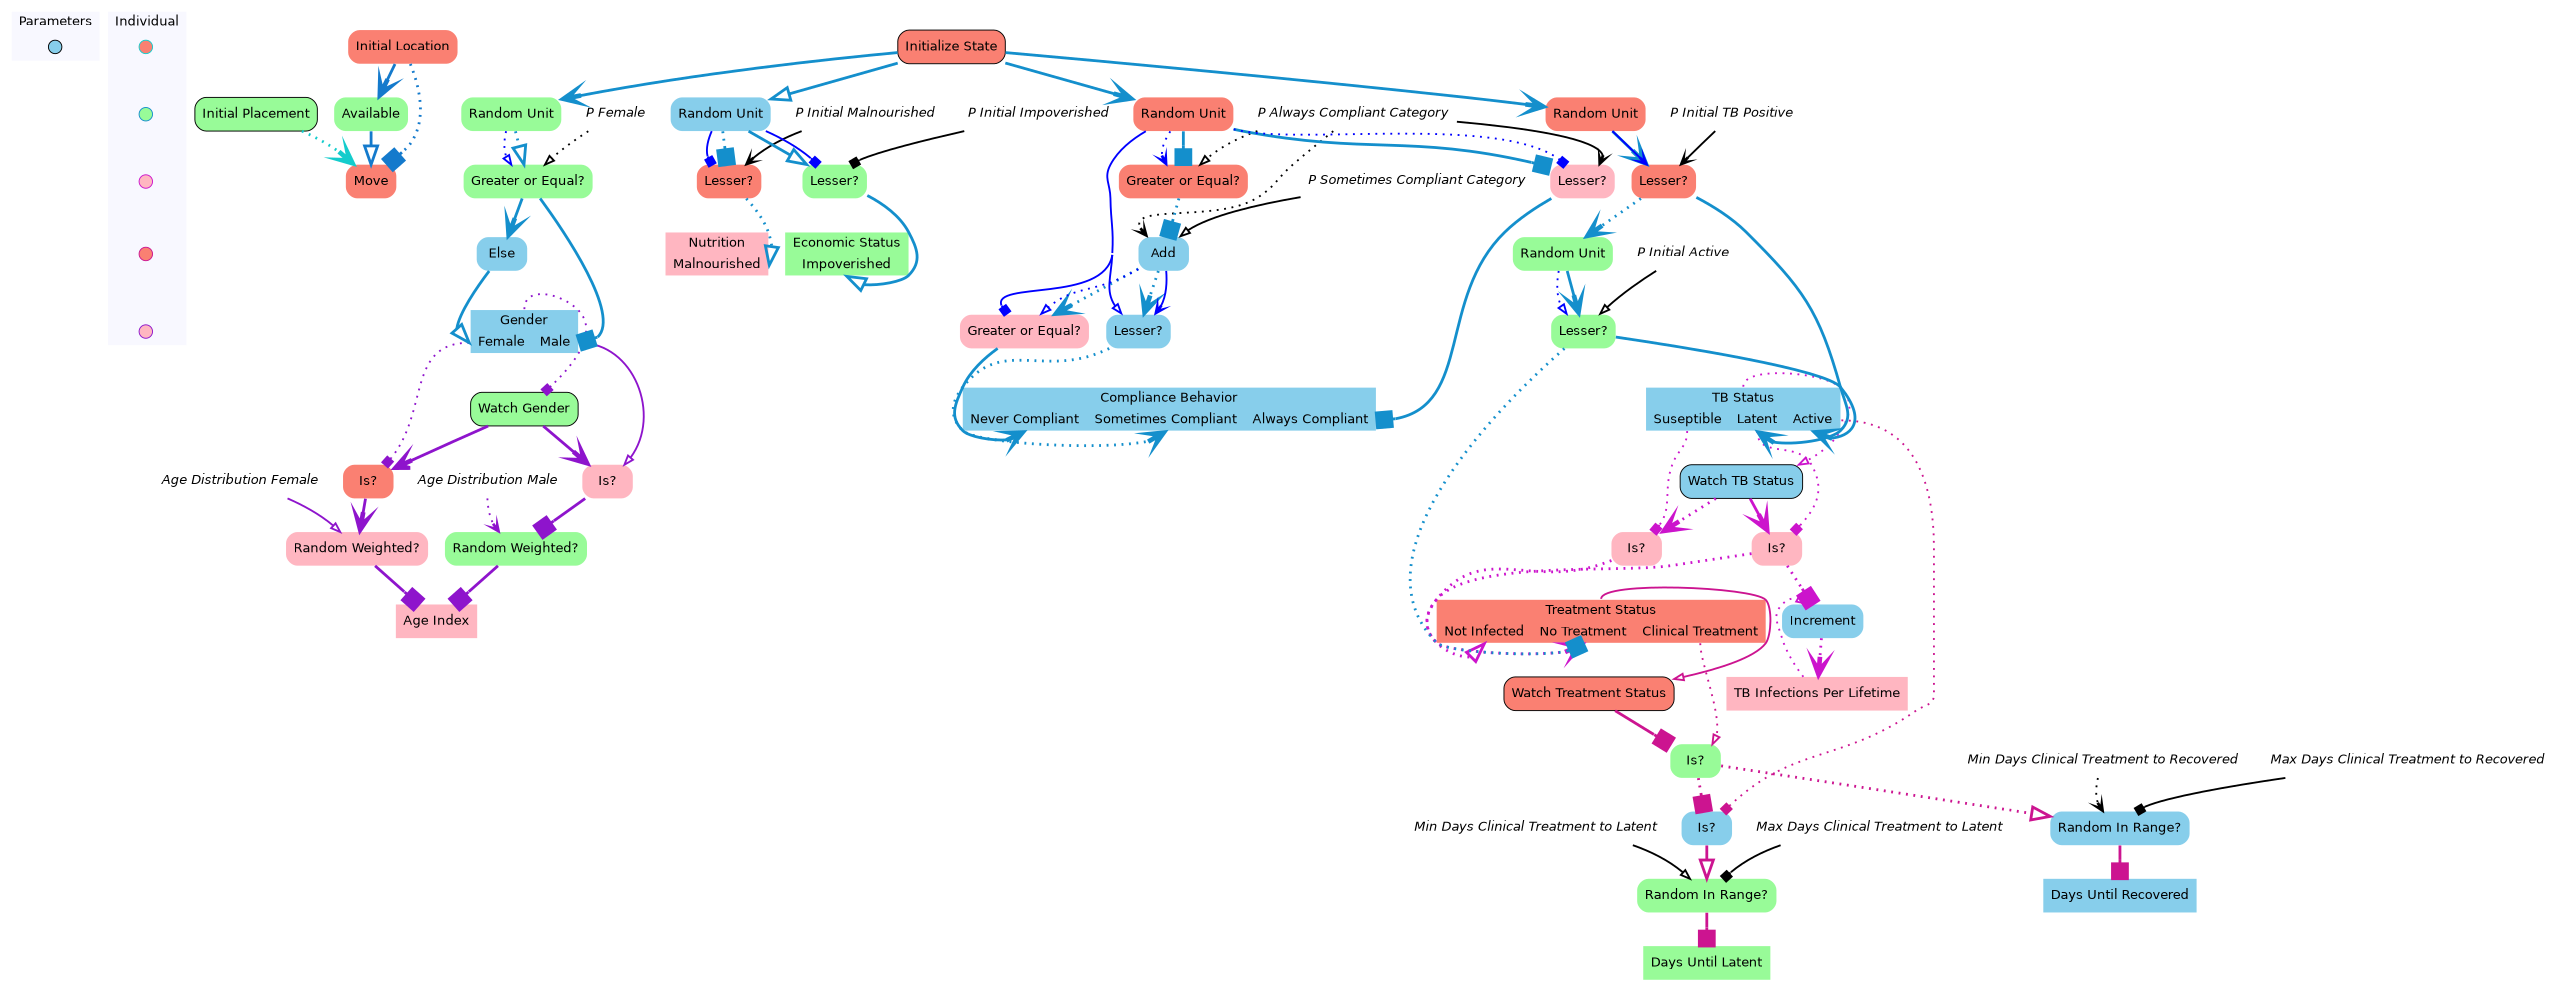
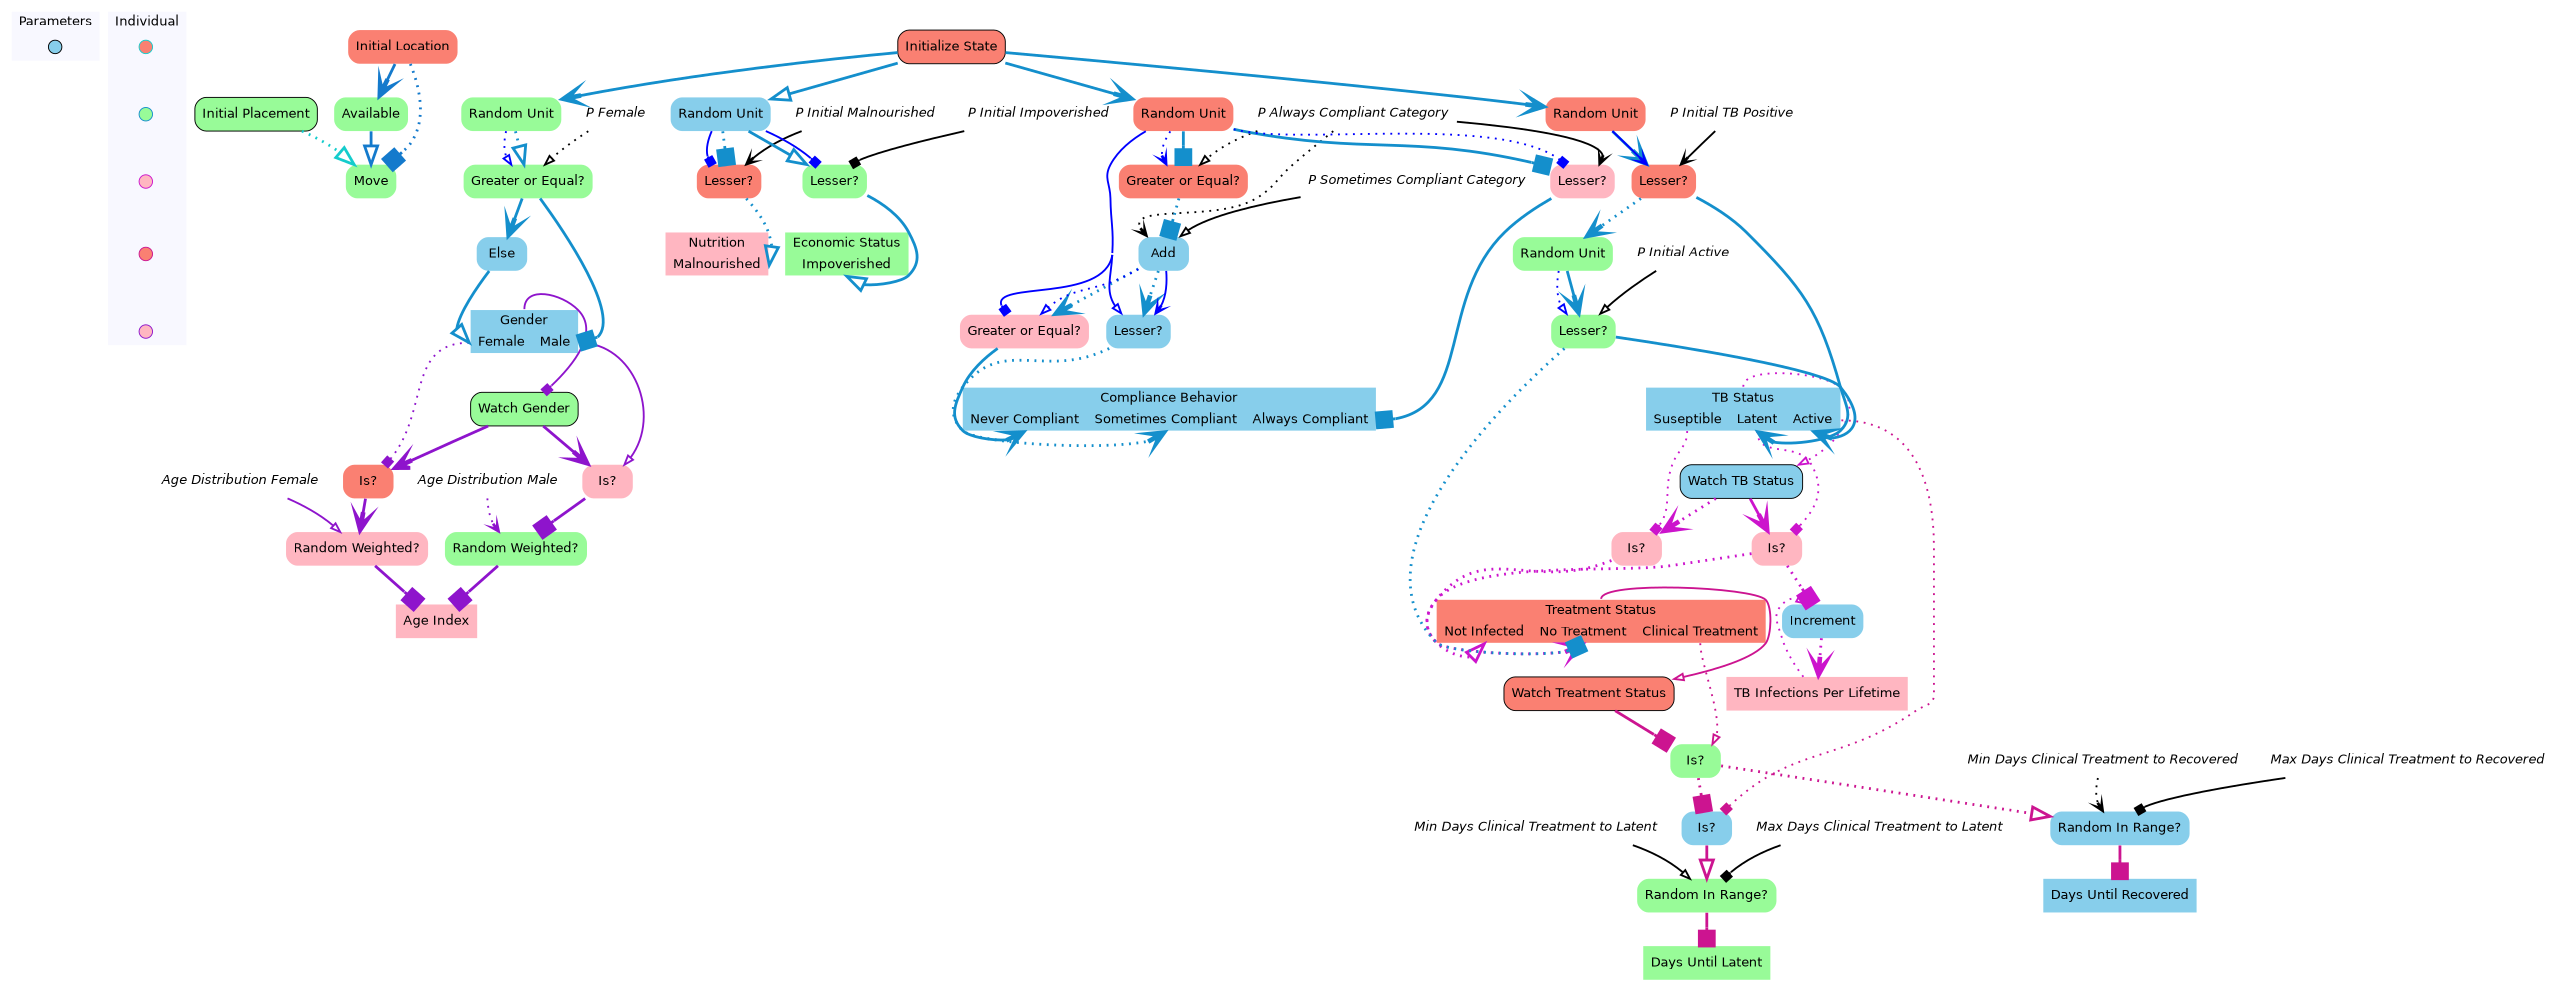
(321, 141) -> (321, 141)
(371, 182) -> (371, 182)
(584, 319) -> (584, 319)
